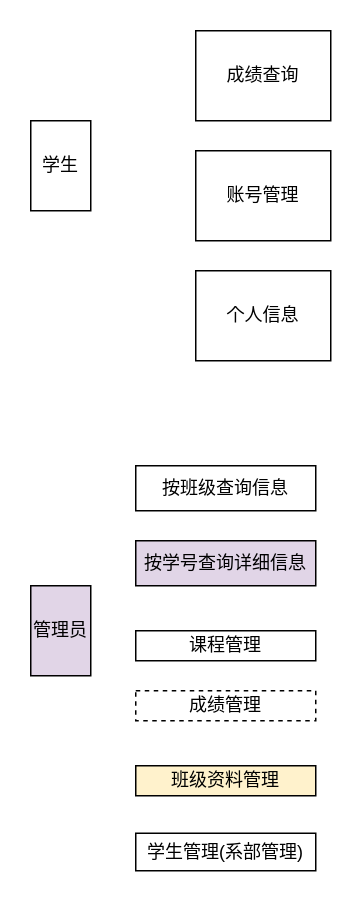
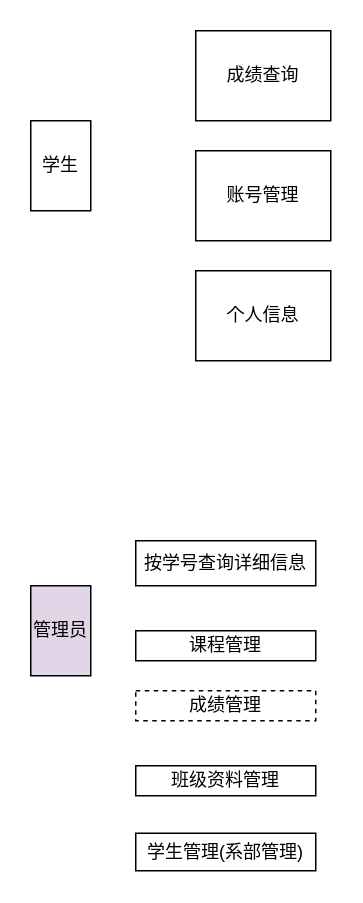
(226, 488) -> none
(226, 563) -> (226, 563)
(226, 781) -> (226, 781)
